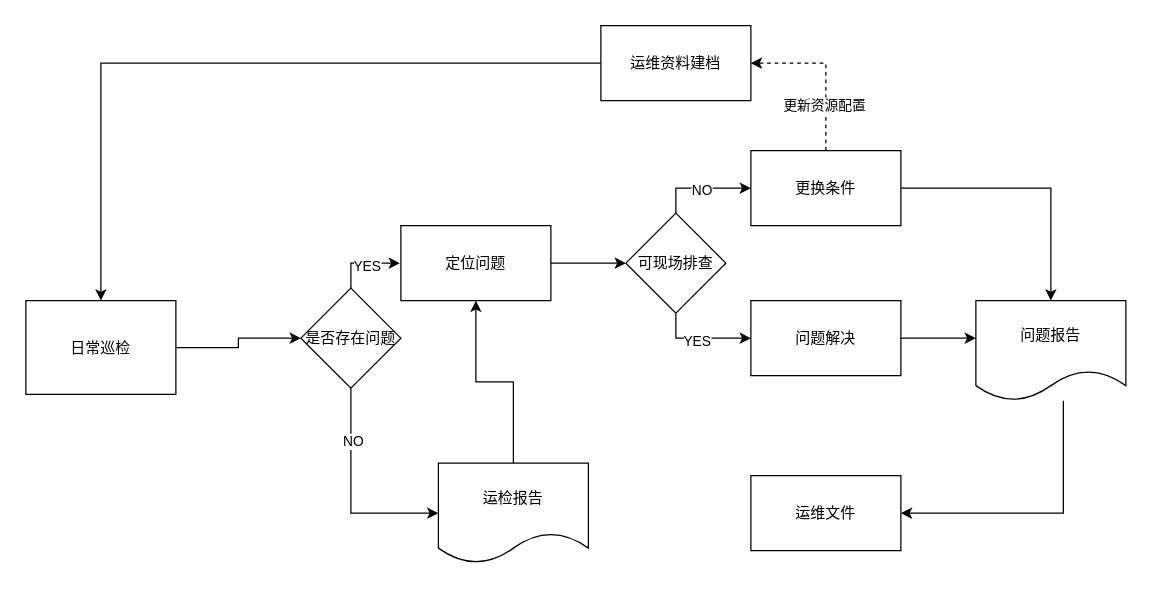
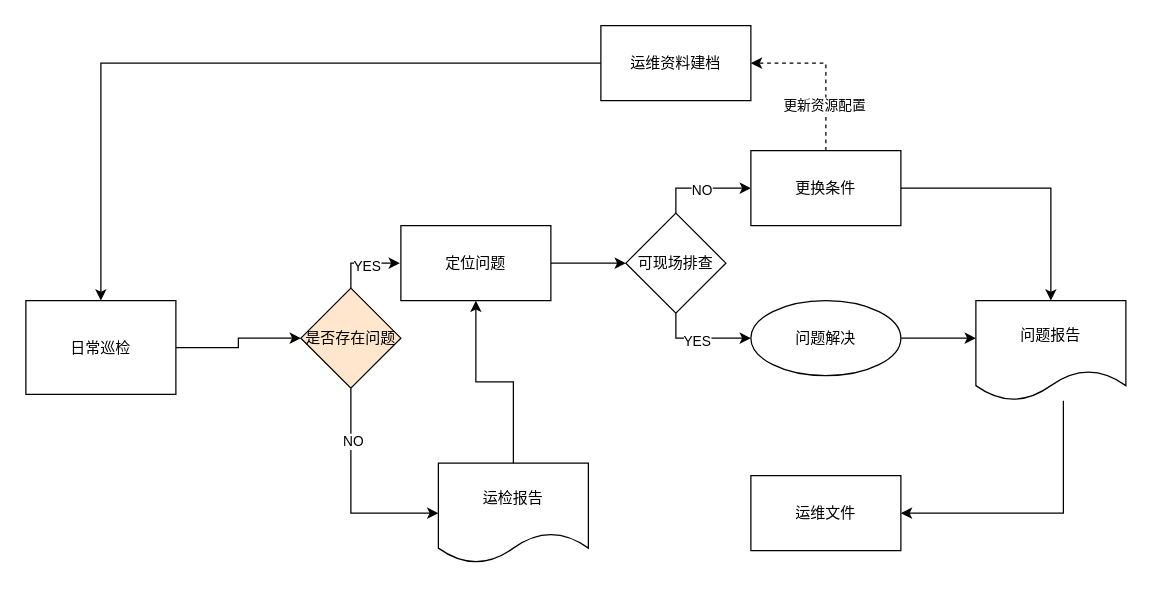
(351, 338) -> (351, 338)
(826, 338) -> (826, 338)
